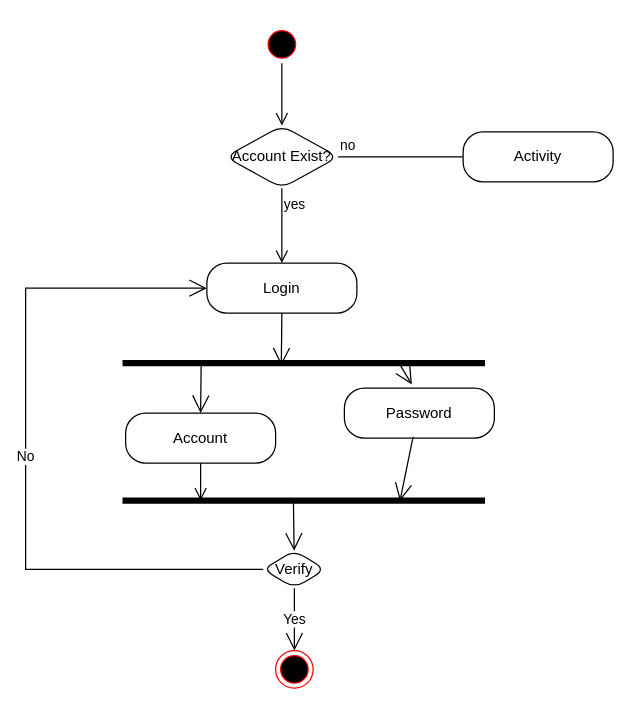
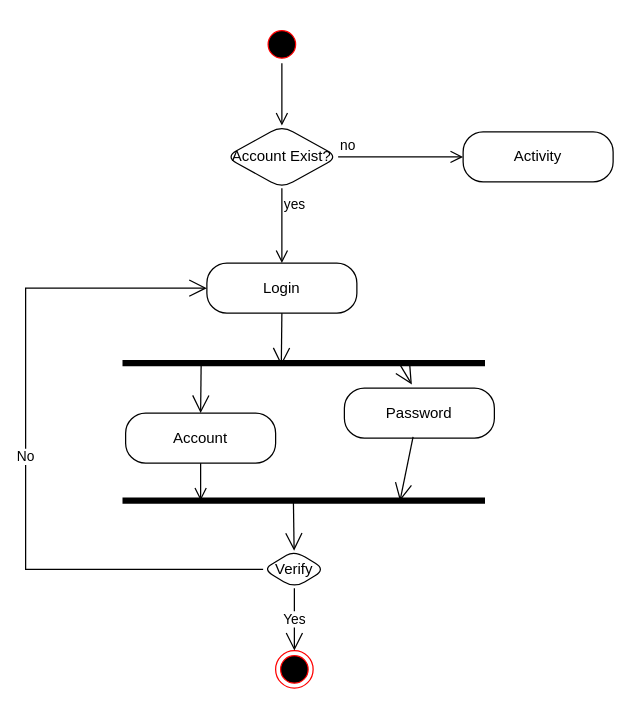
(457, 157) -> (456, 157)
